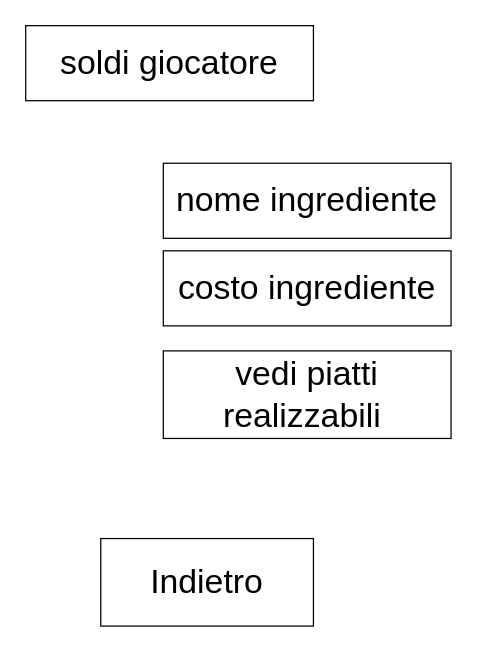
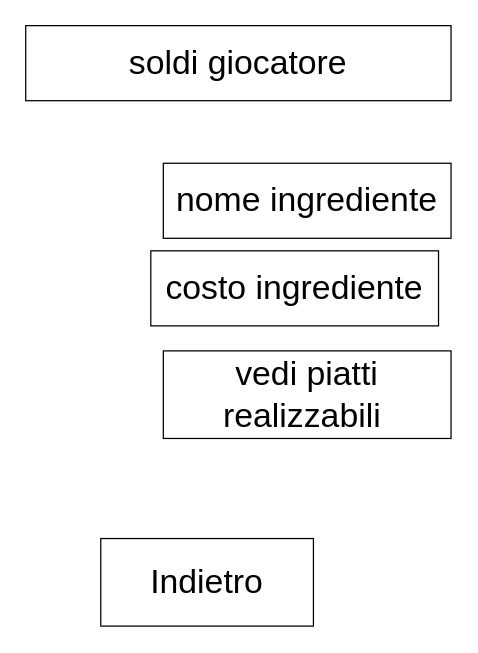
(169, 63) -> (238, 63)
(307, 288) -> (294, 288)
